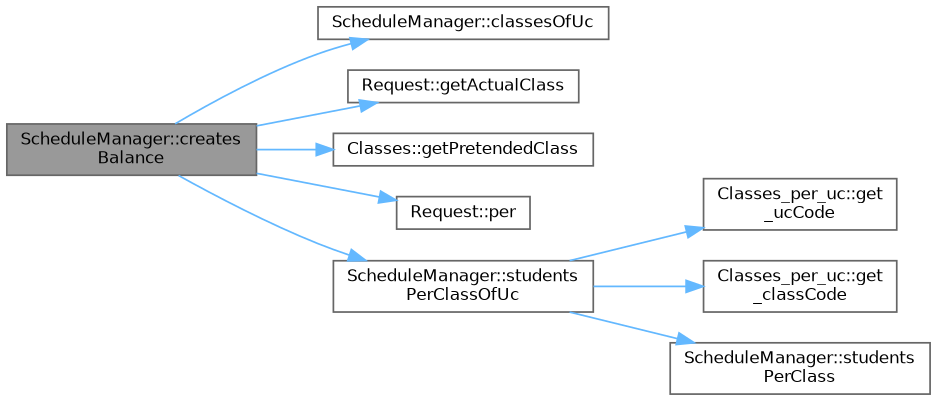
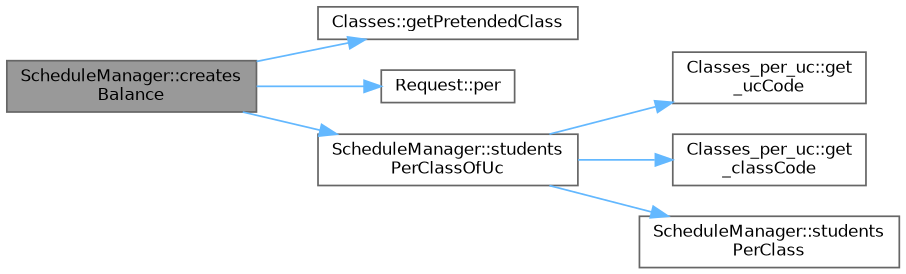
(463, 23) -> none
(463, 86) -> none
